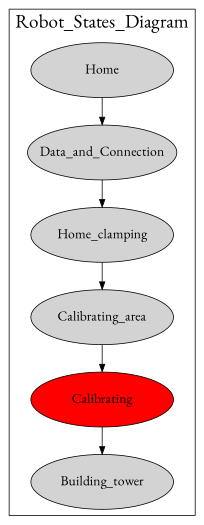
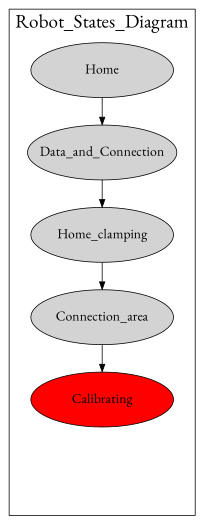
(102, 317) -> (102, 317)
(102, 482) -> none
